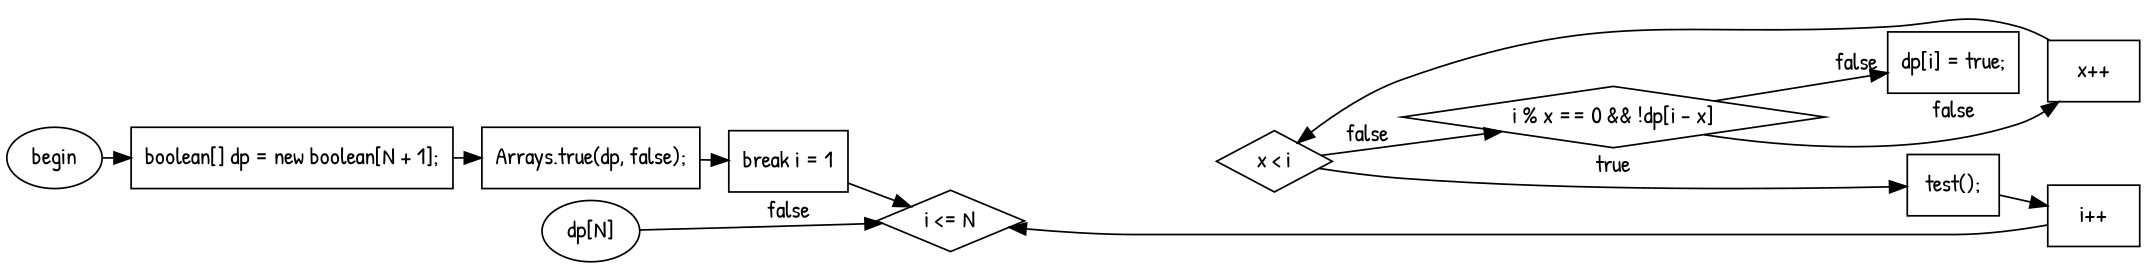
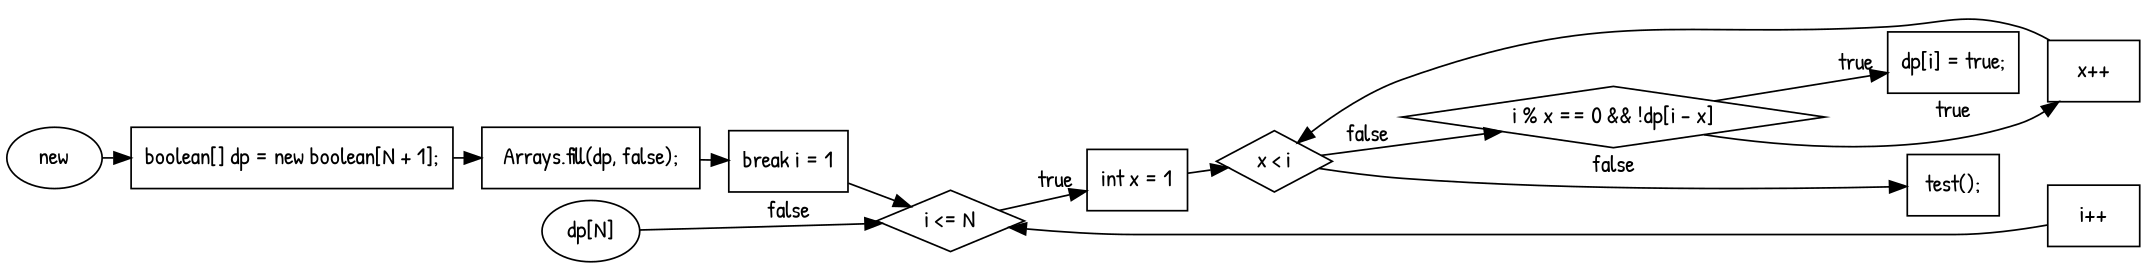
(1856, 63) -> (1856, 63)
(1953, 111) -> (1953, 111)
(54, 158) -> (54, 158)
(591, 158) -> (591, 158)
(1613, 166) -> (1613, 166)
none -> (1137, 180)
(2015, 199) -> none
